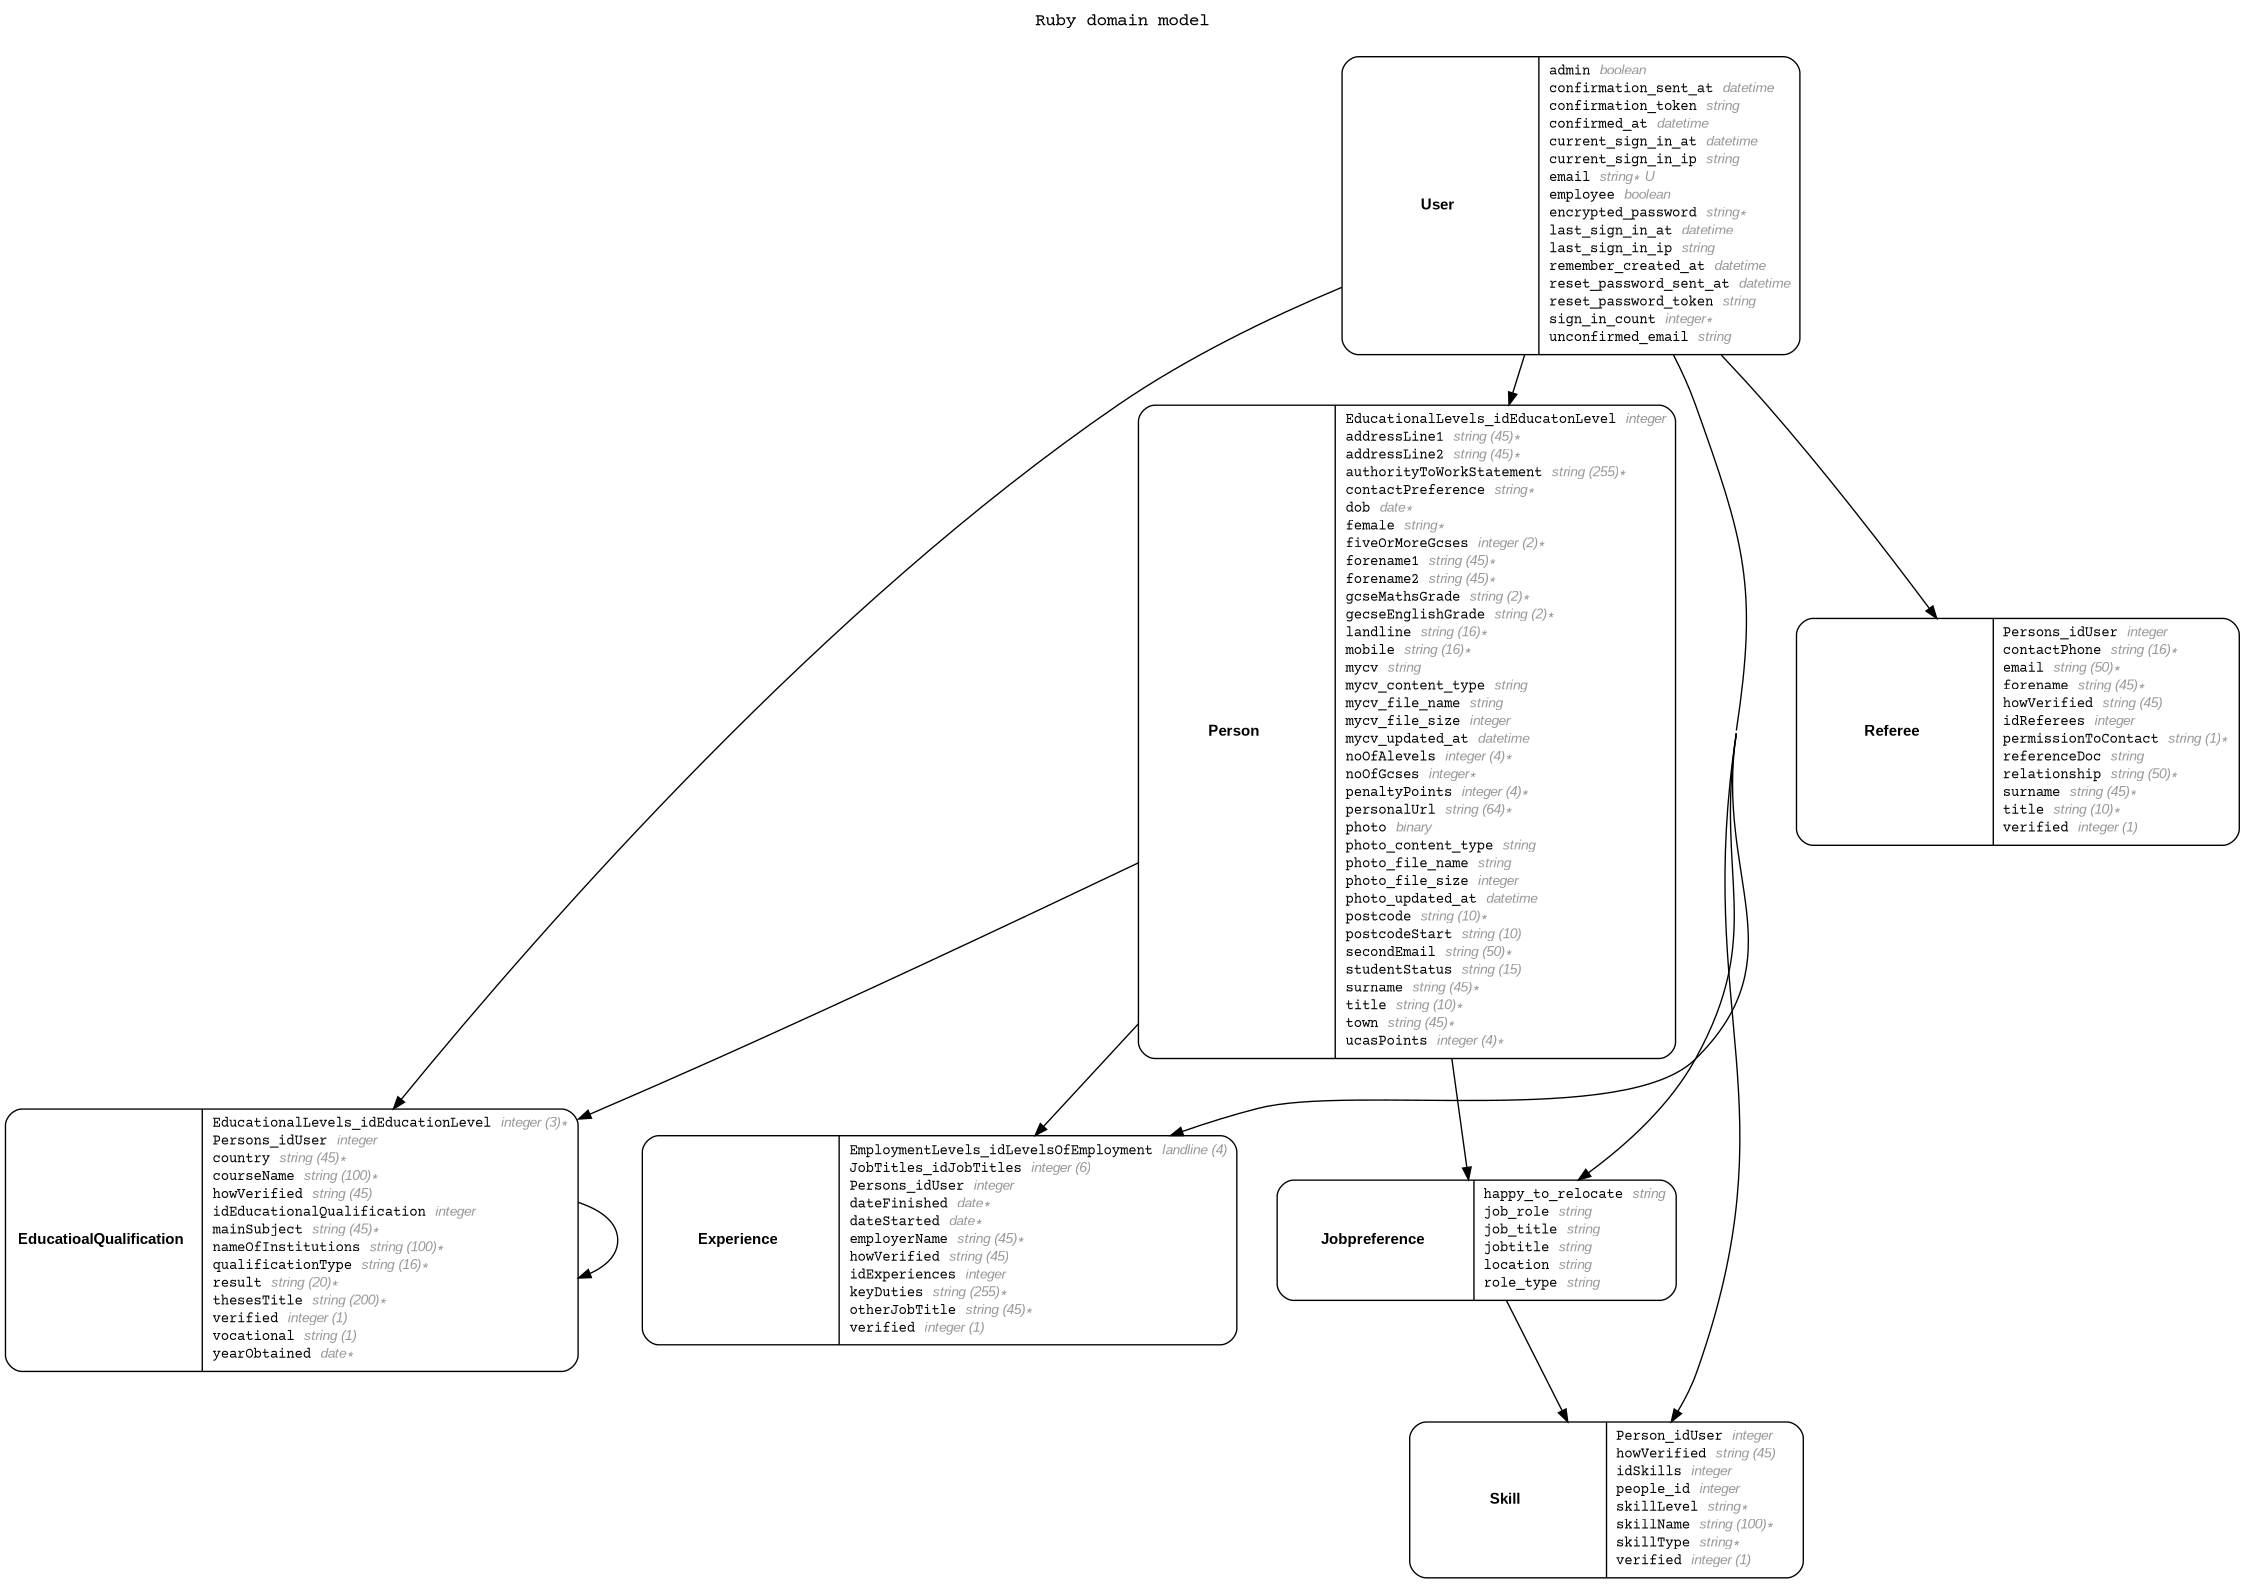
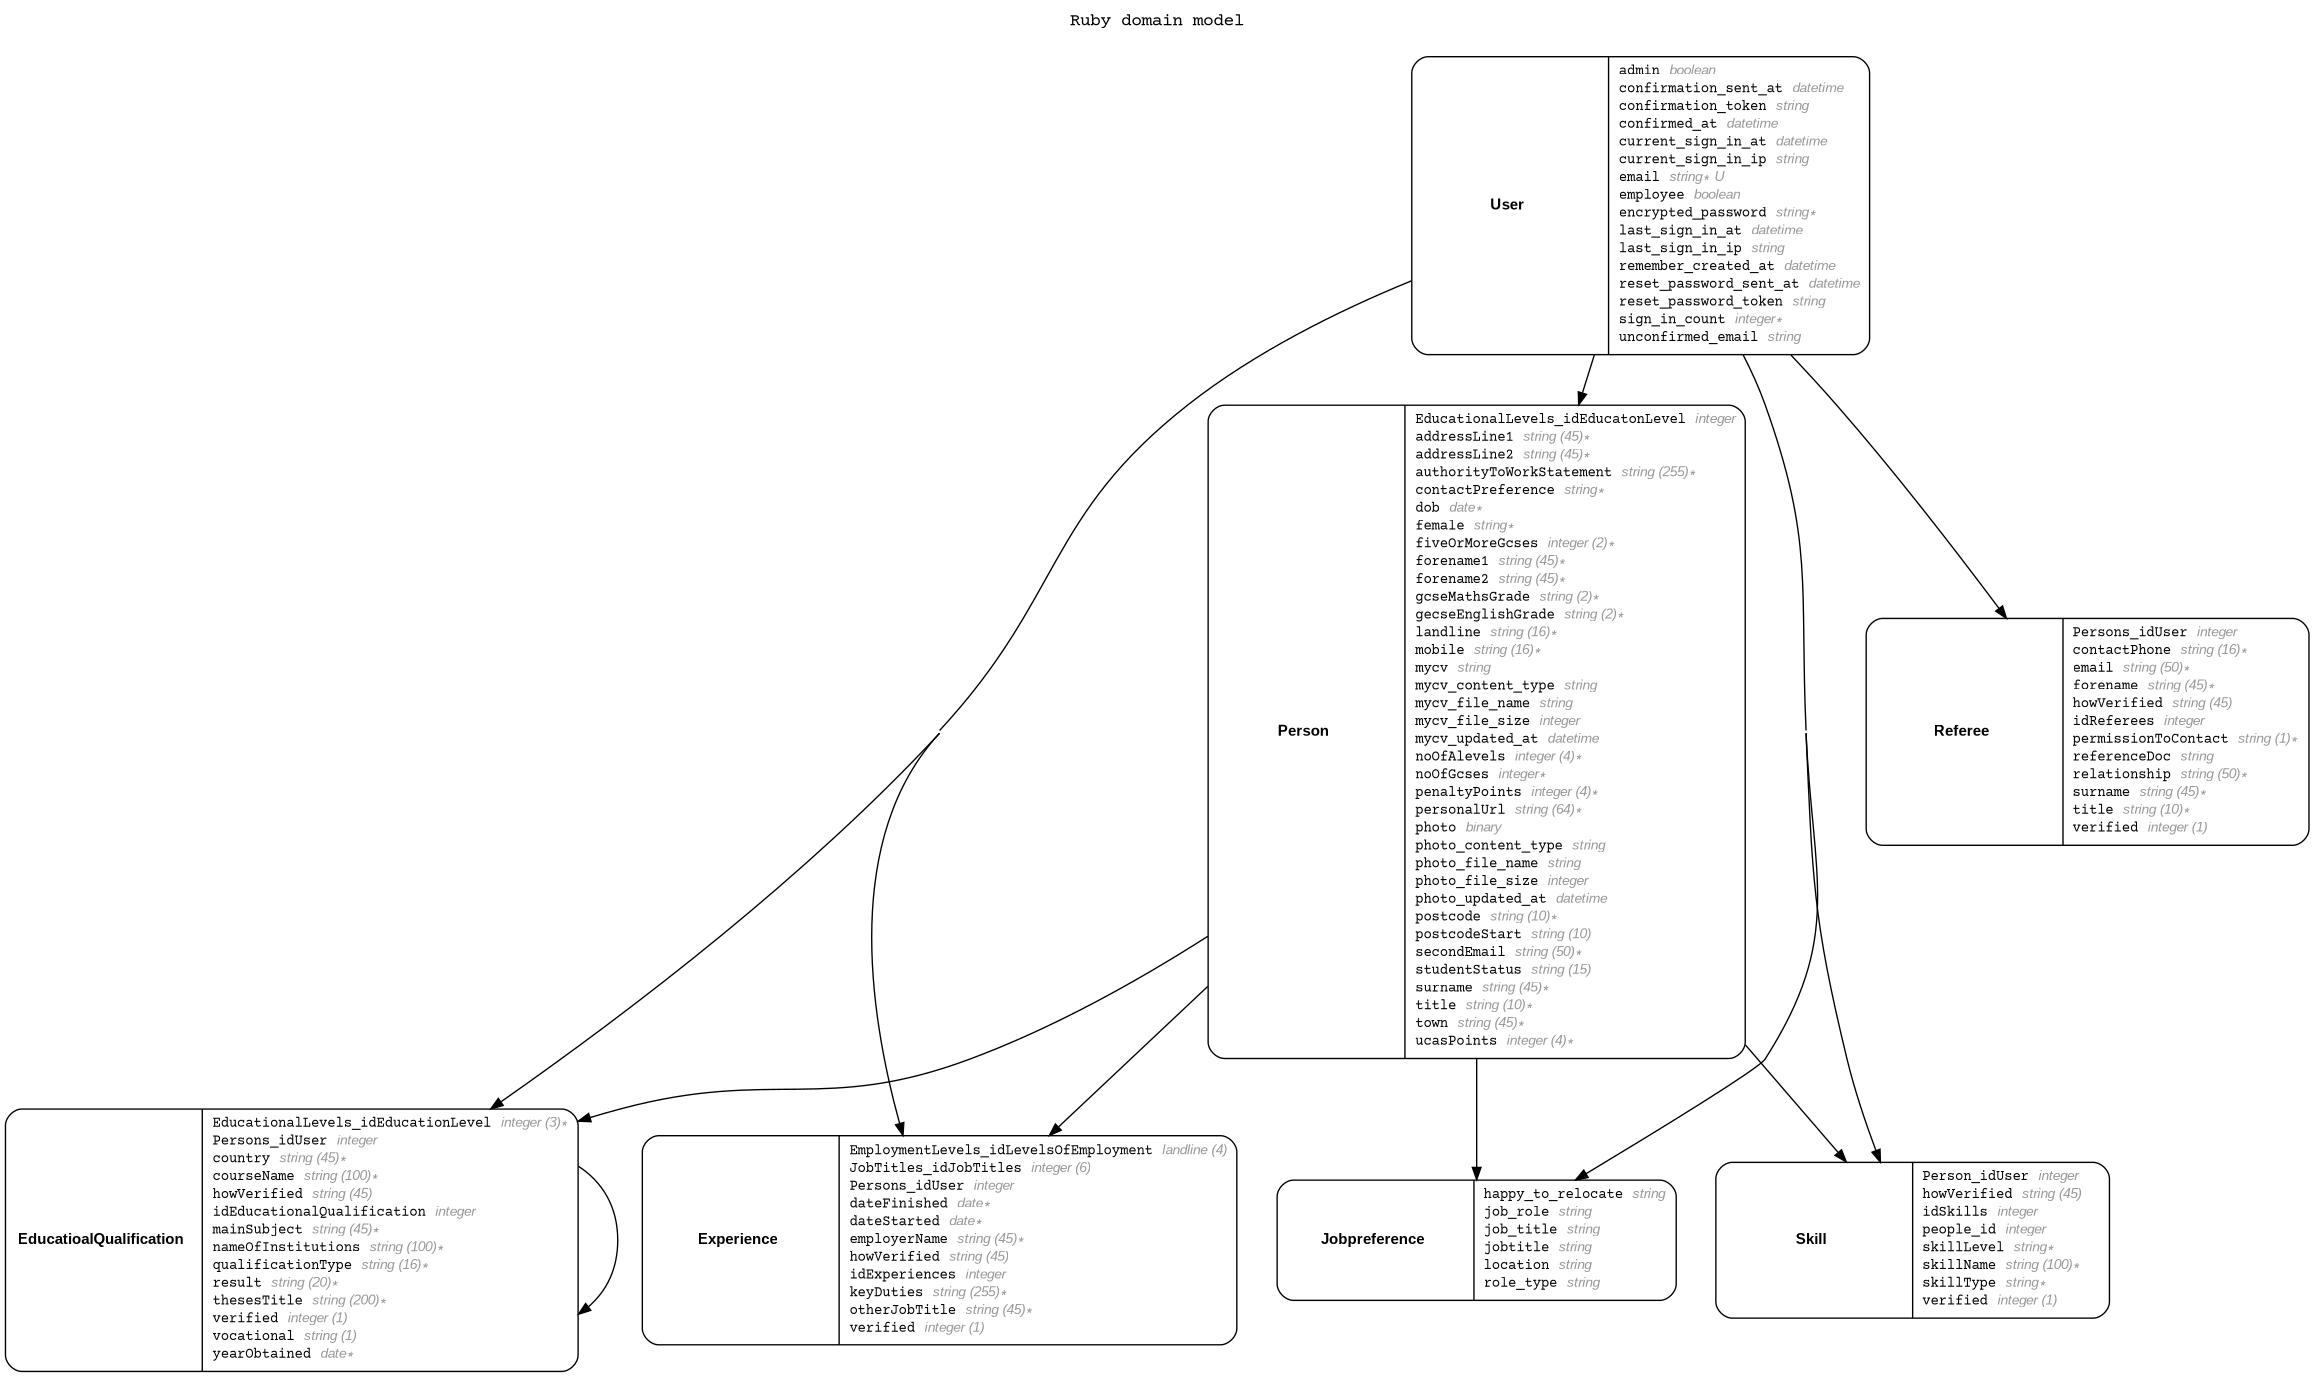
(1534, 1356) -> (1792, 1099)
